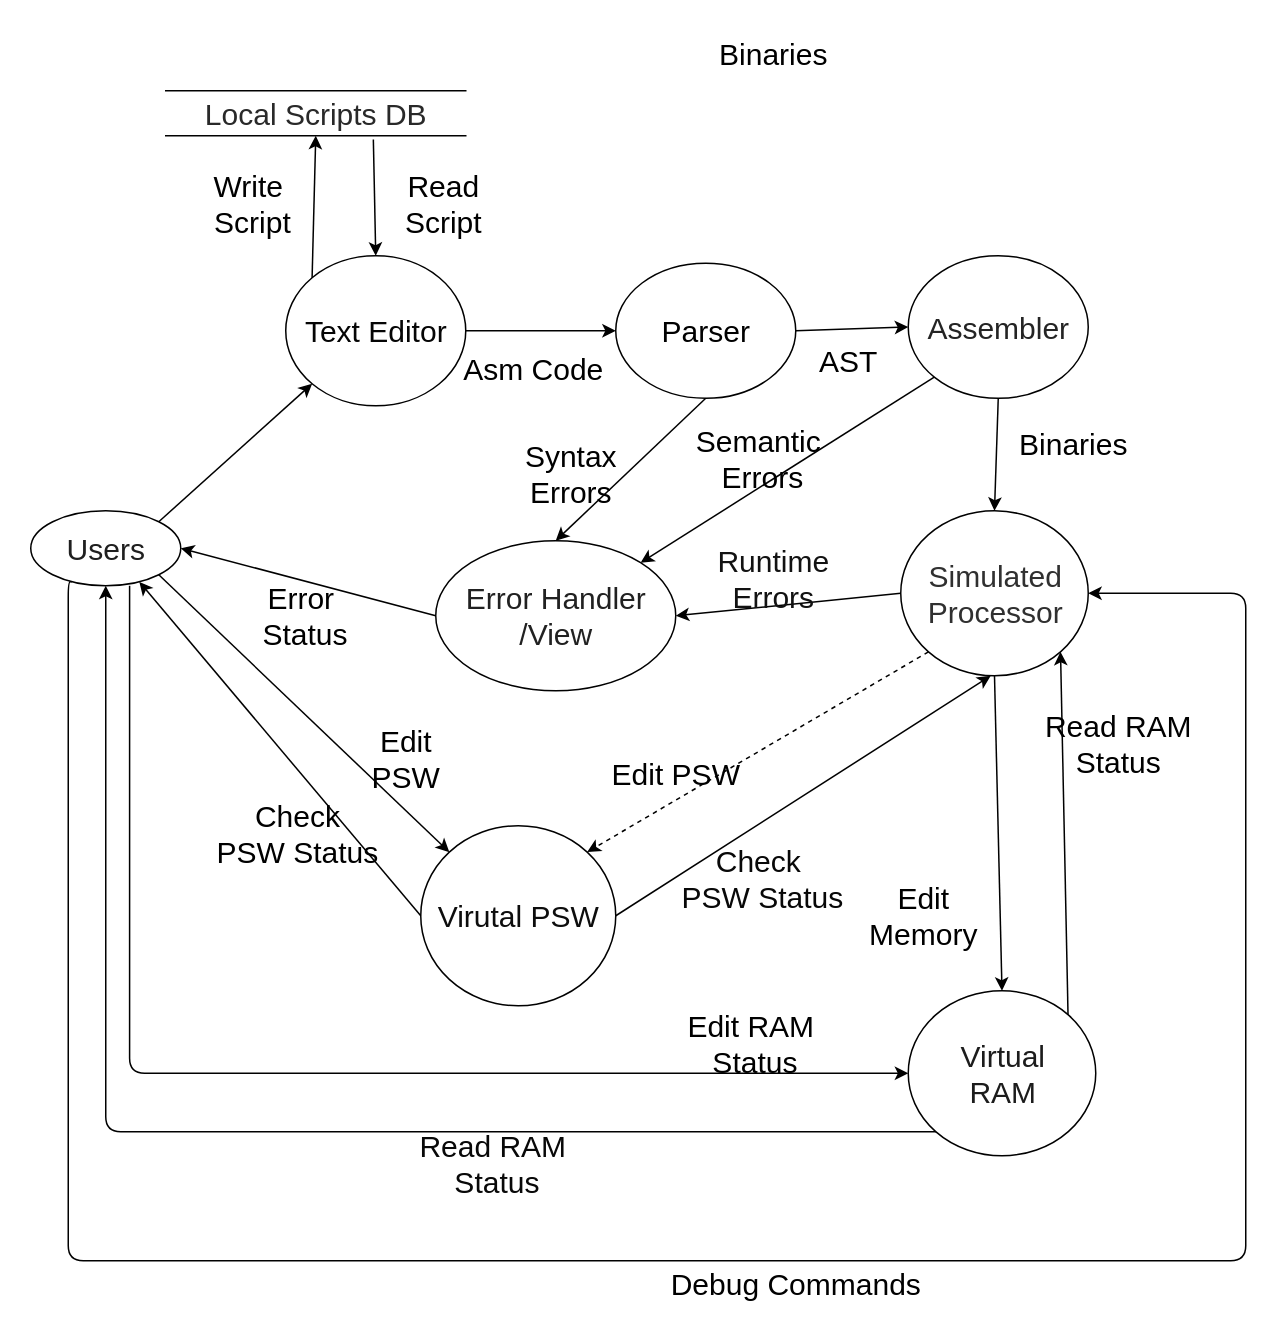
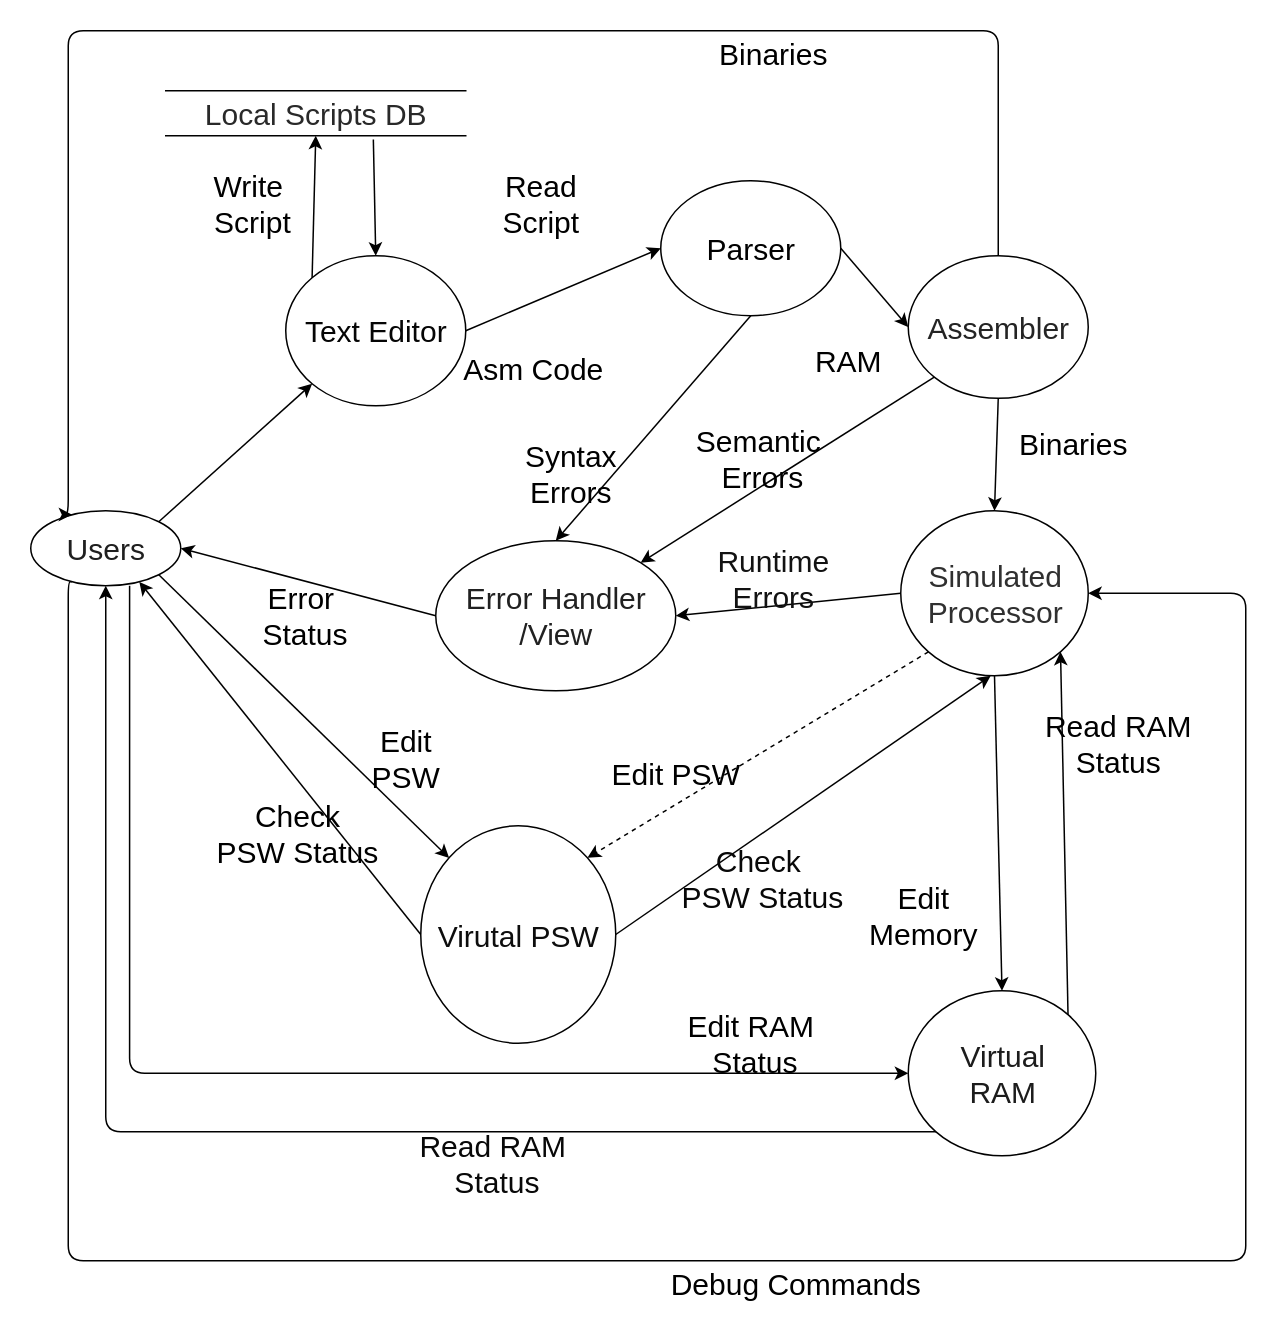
none -> (404, 31)
(443, 203) -> (541, 203)
(706, 331) -> (751, 248)
(849, 361) -> (849, 361)
(518, 916) -> (518, 935)
